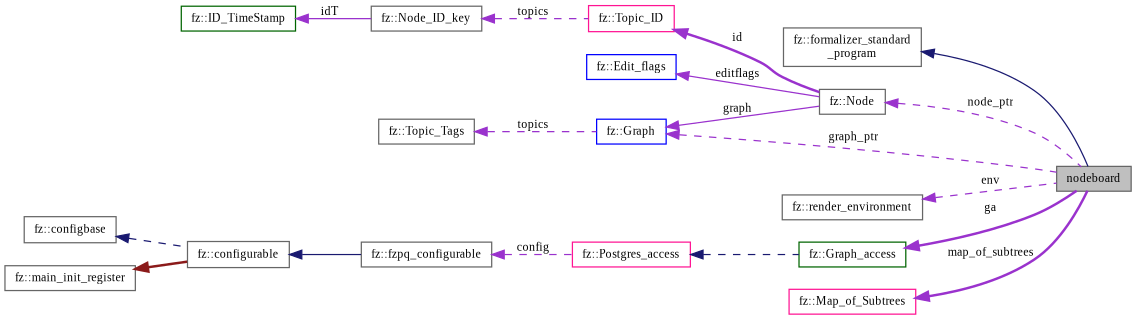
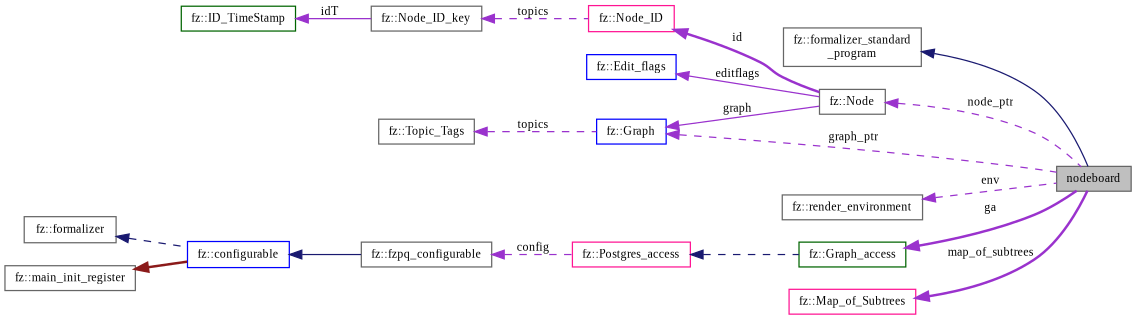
(631, 19) -> (631, 19)
(70, 230) -> (70, 230)
(238, 255) -> (238, 255)
